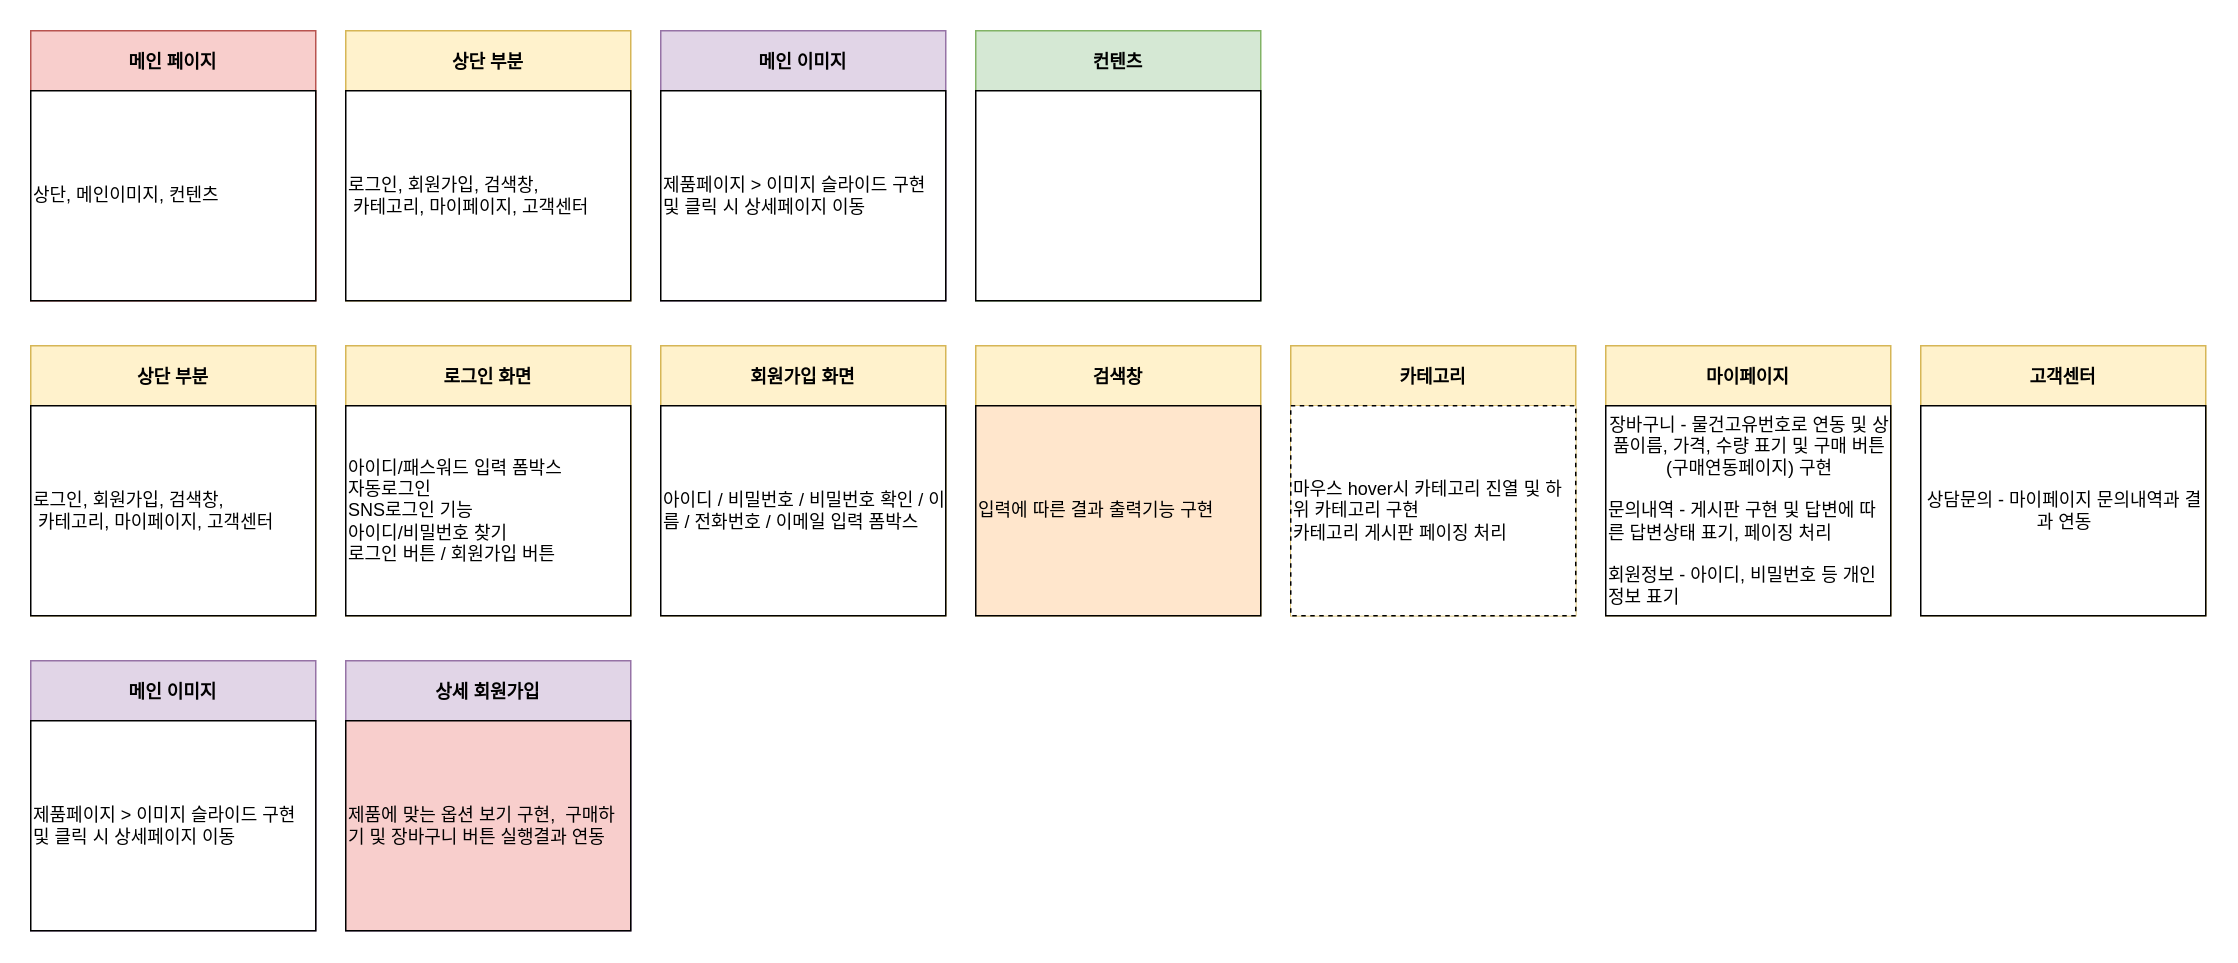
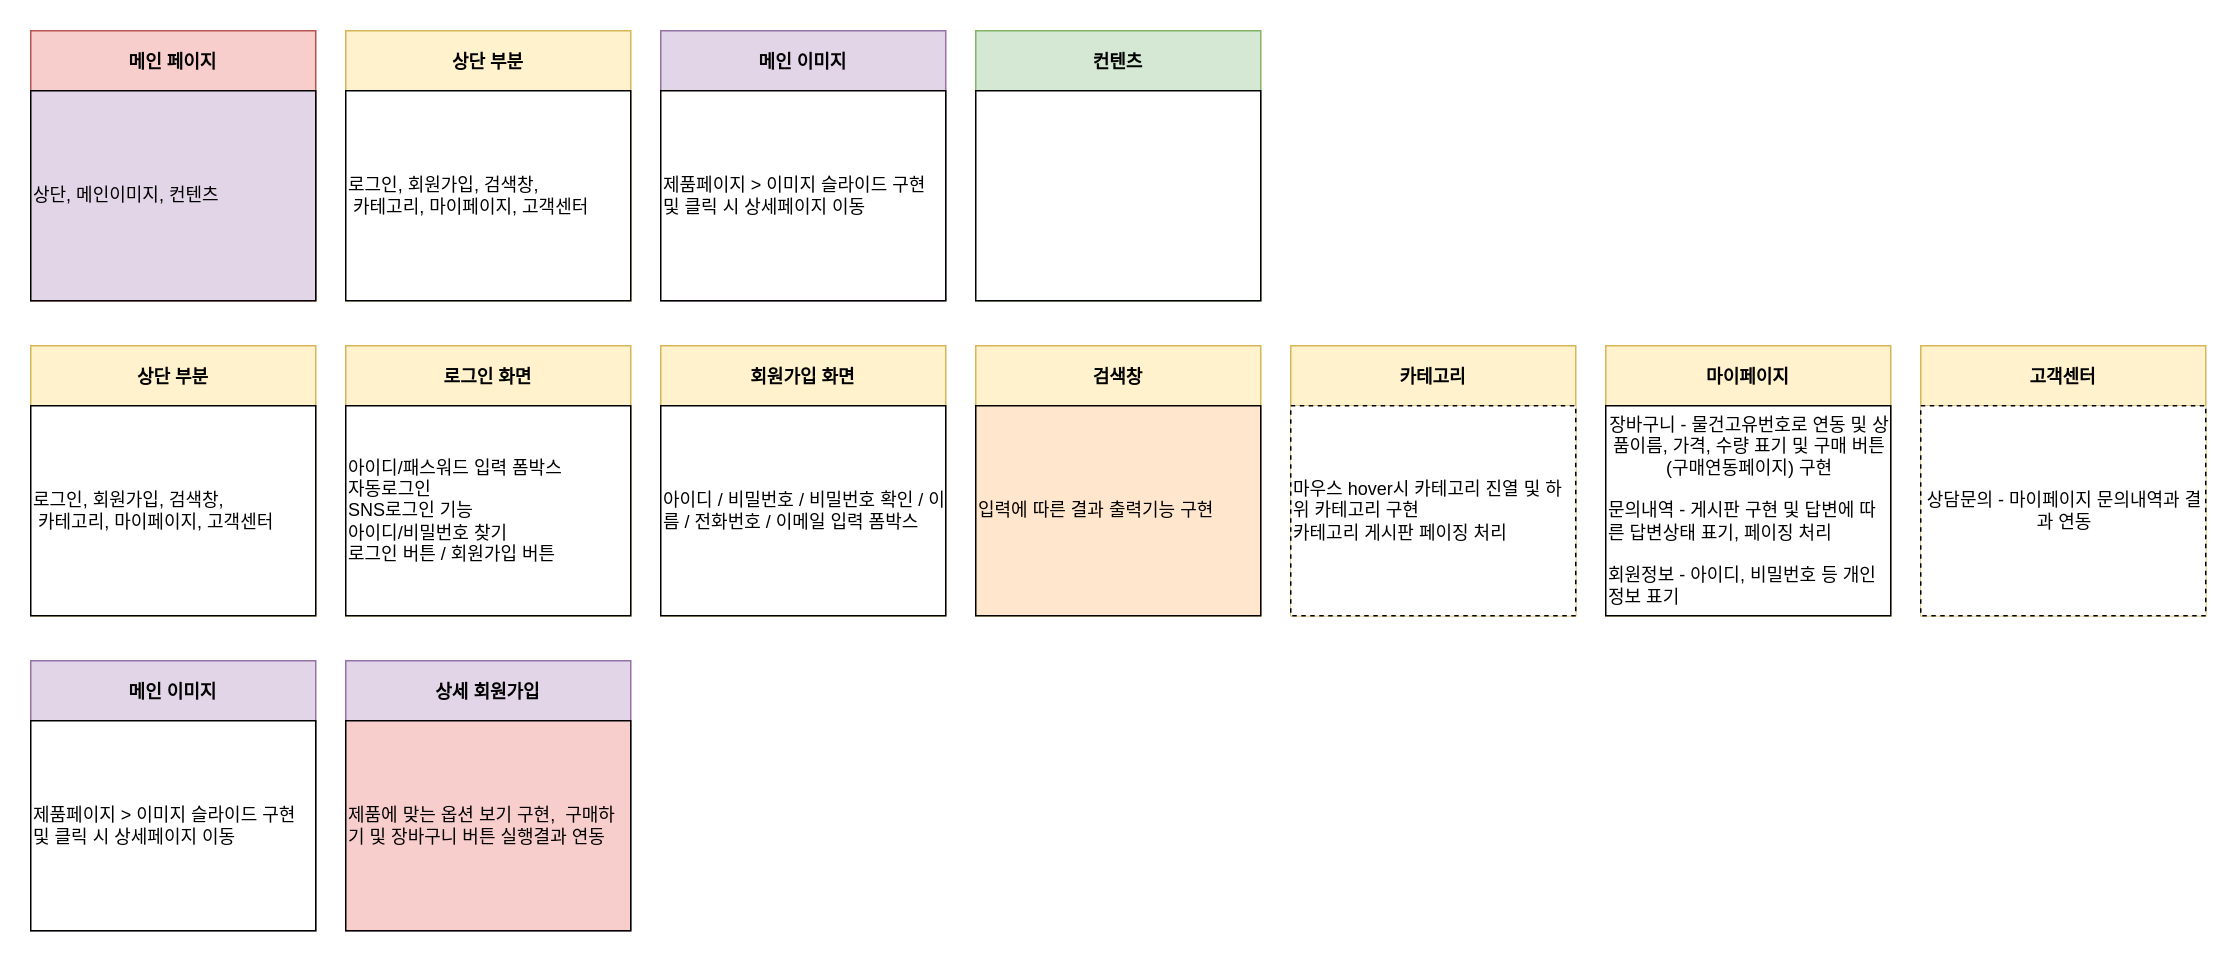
(173, 196) -> (173, 196)
(2063, 511) -> (2063, 511)
